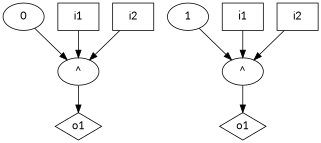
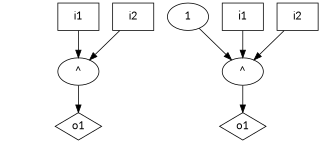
(24, 17) -> none
